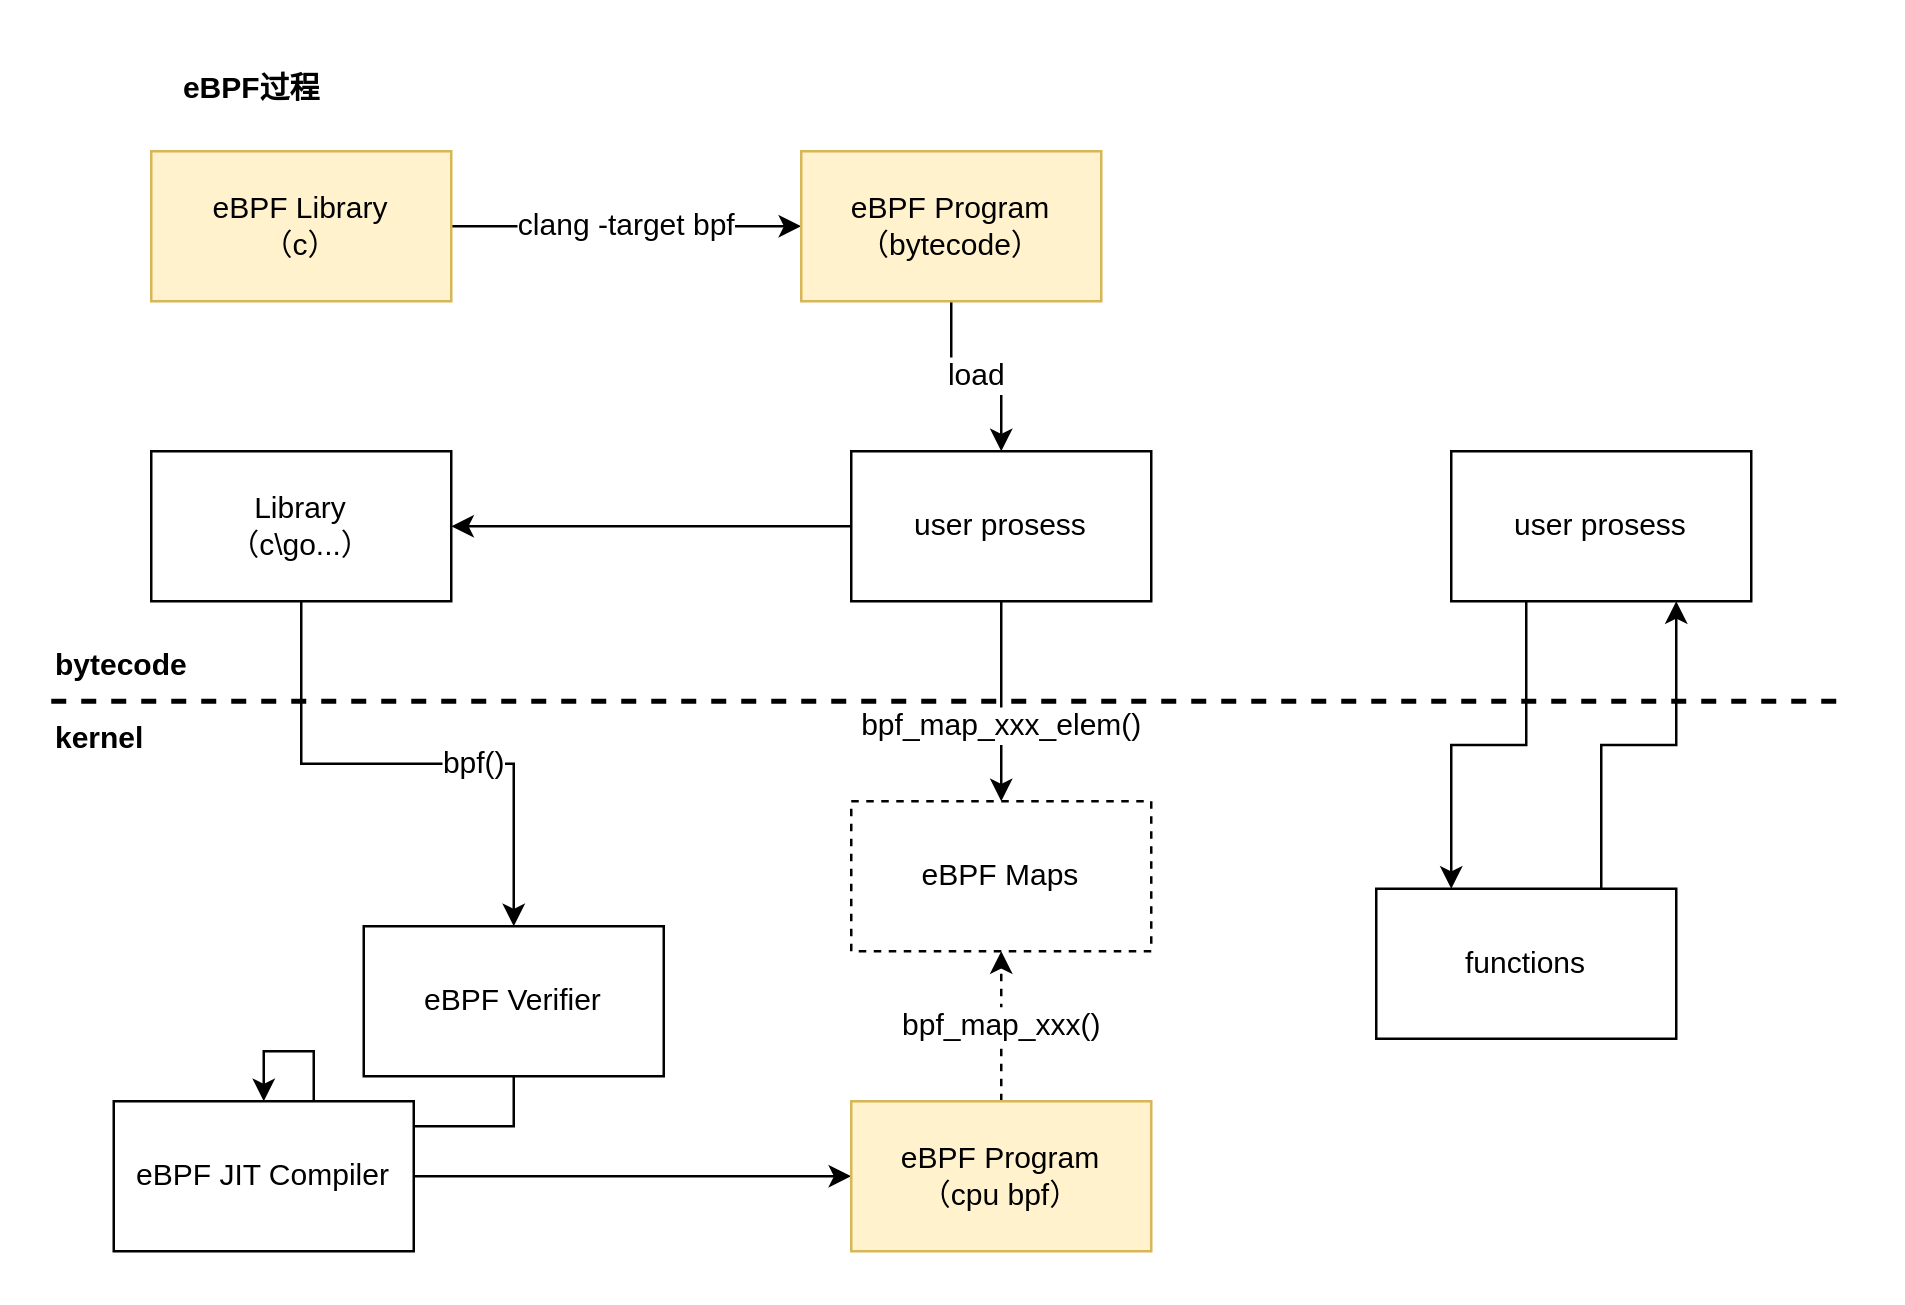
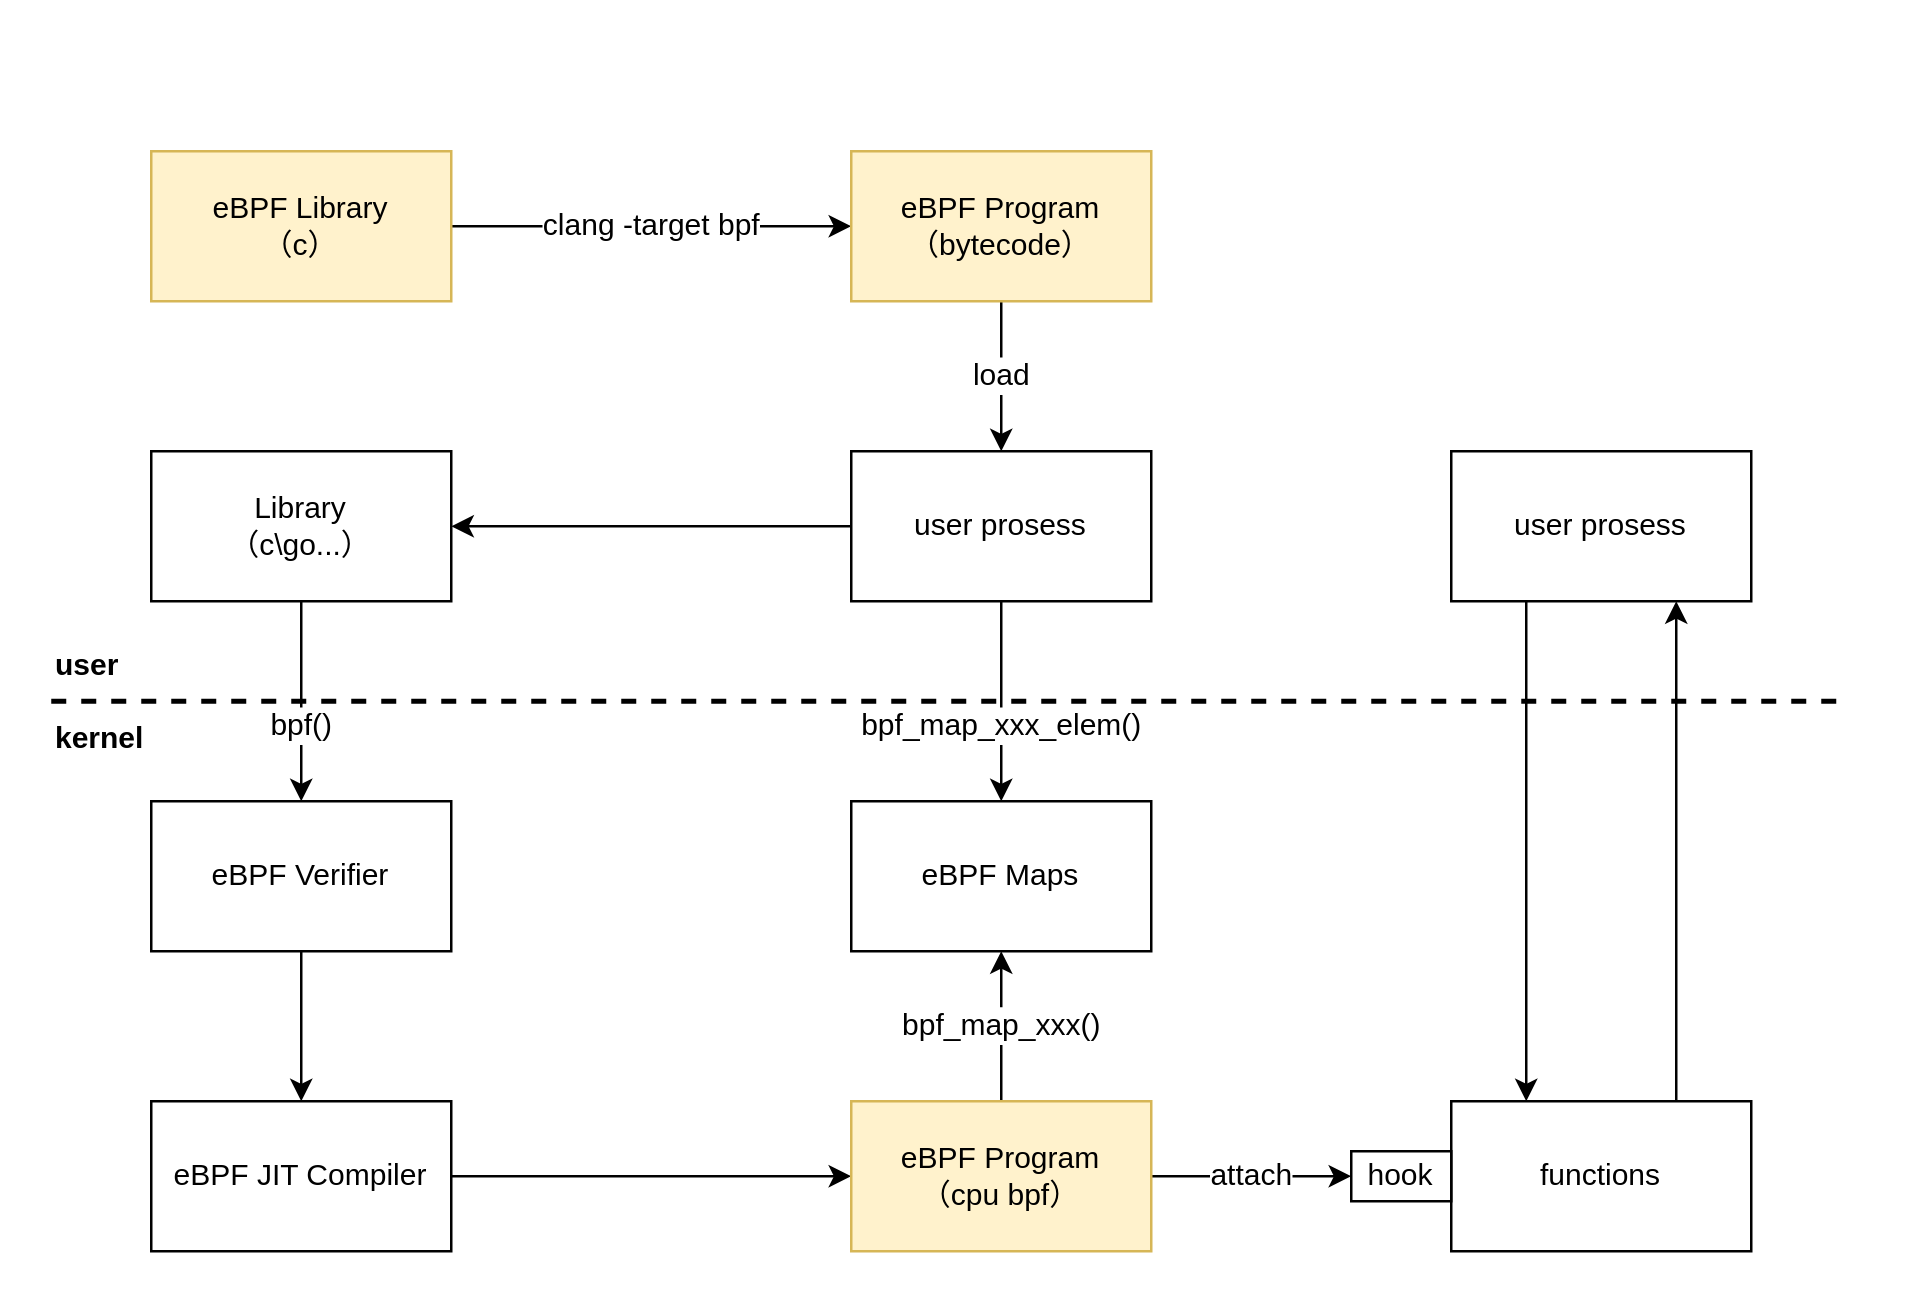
(251, 89) -> none
(951, 226) -> (1001, 226)
(123, 701) -> (103, 701)
(1001, 876) -> (1001, 876)
(1526, 964) -> (1601, 1176)
(514, 1001) -> (301, 876)
(1001, 1069) -> (1001, 1069)
(264, 1176) -> (301, 1176)
none -> (1208, 1176)
none -> (1401, 1176)
